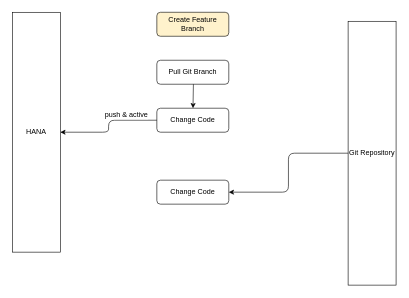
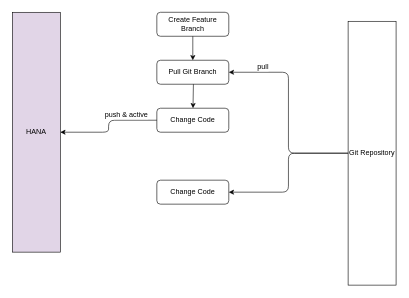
(193, 24) -> (193, 24)
none -> (193, 54)
none -> (289, 108)
(36, 132) -> (36, 132)
